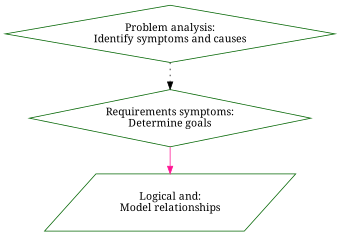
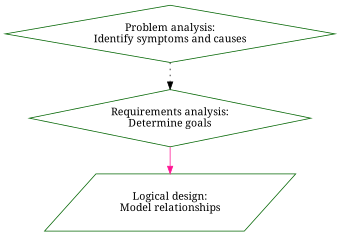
(170, 118) -> (170, 118)
(170, 202) -> (170, 202)
